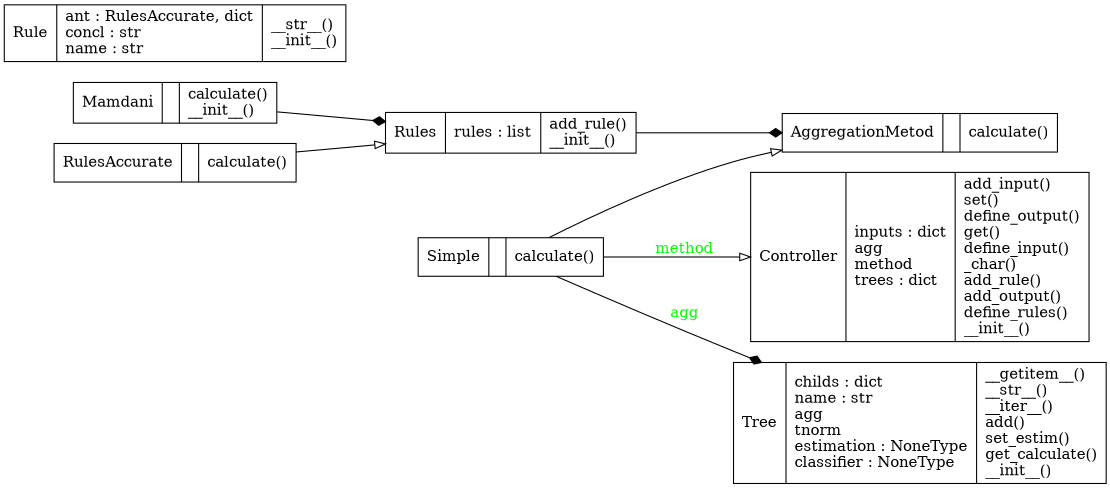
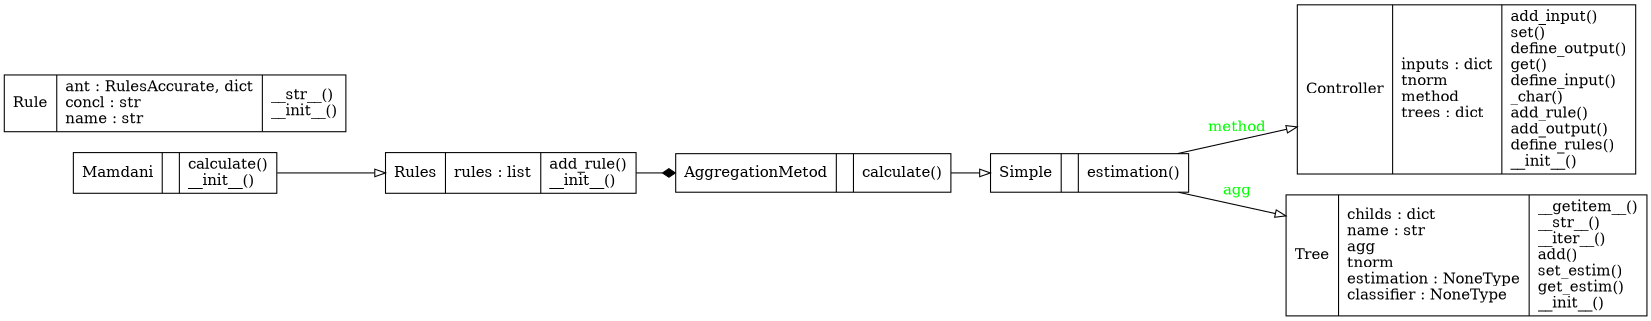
(325, 116) -> (326, 173)
(175, 163) -> none
(657, 188) -> (965, 173)
(869, 248) -> (1425, 81)
(555, 256) -> (1133, 172)
(652, 318) -> (1227, 203)
(1041, 455) -> (1581, 287)
